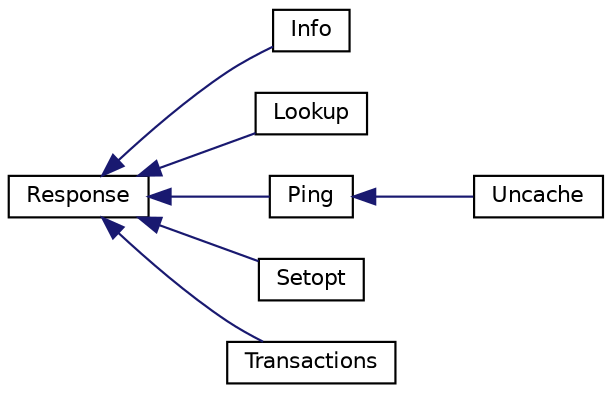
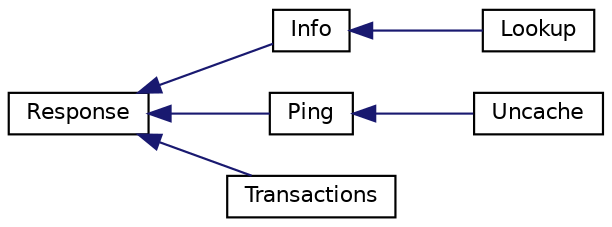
(208, 151) -> (428, 31)
(311, 280) -> none
